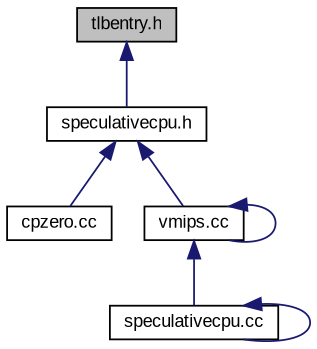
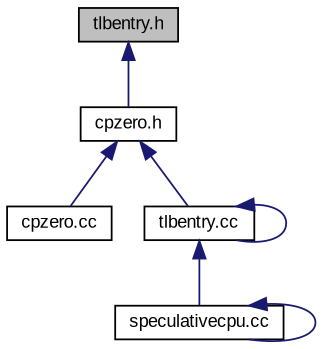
(127, 124) -> (128, 124)
(194, 223) -> (199, 223)
